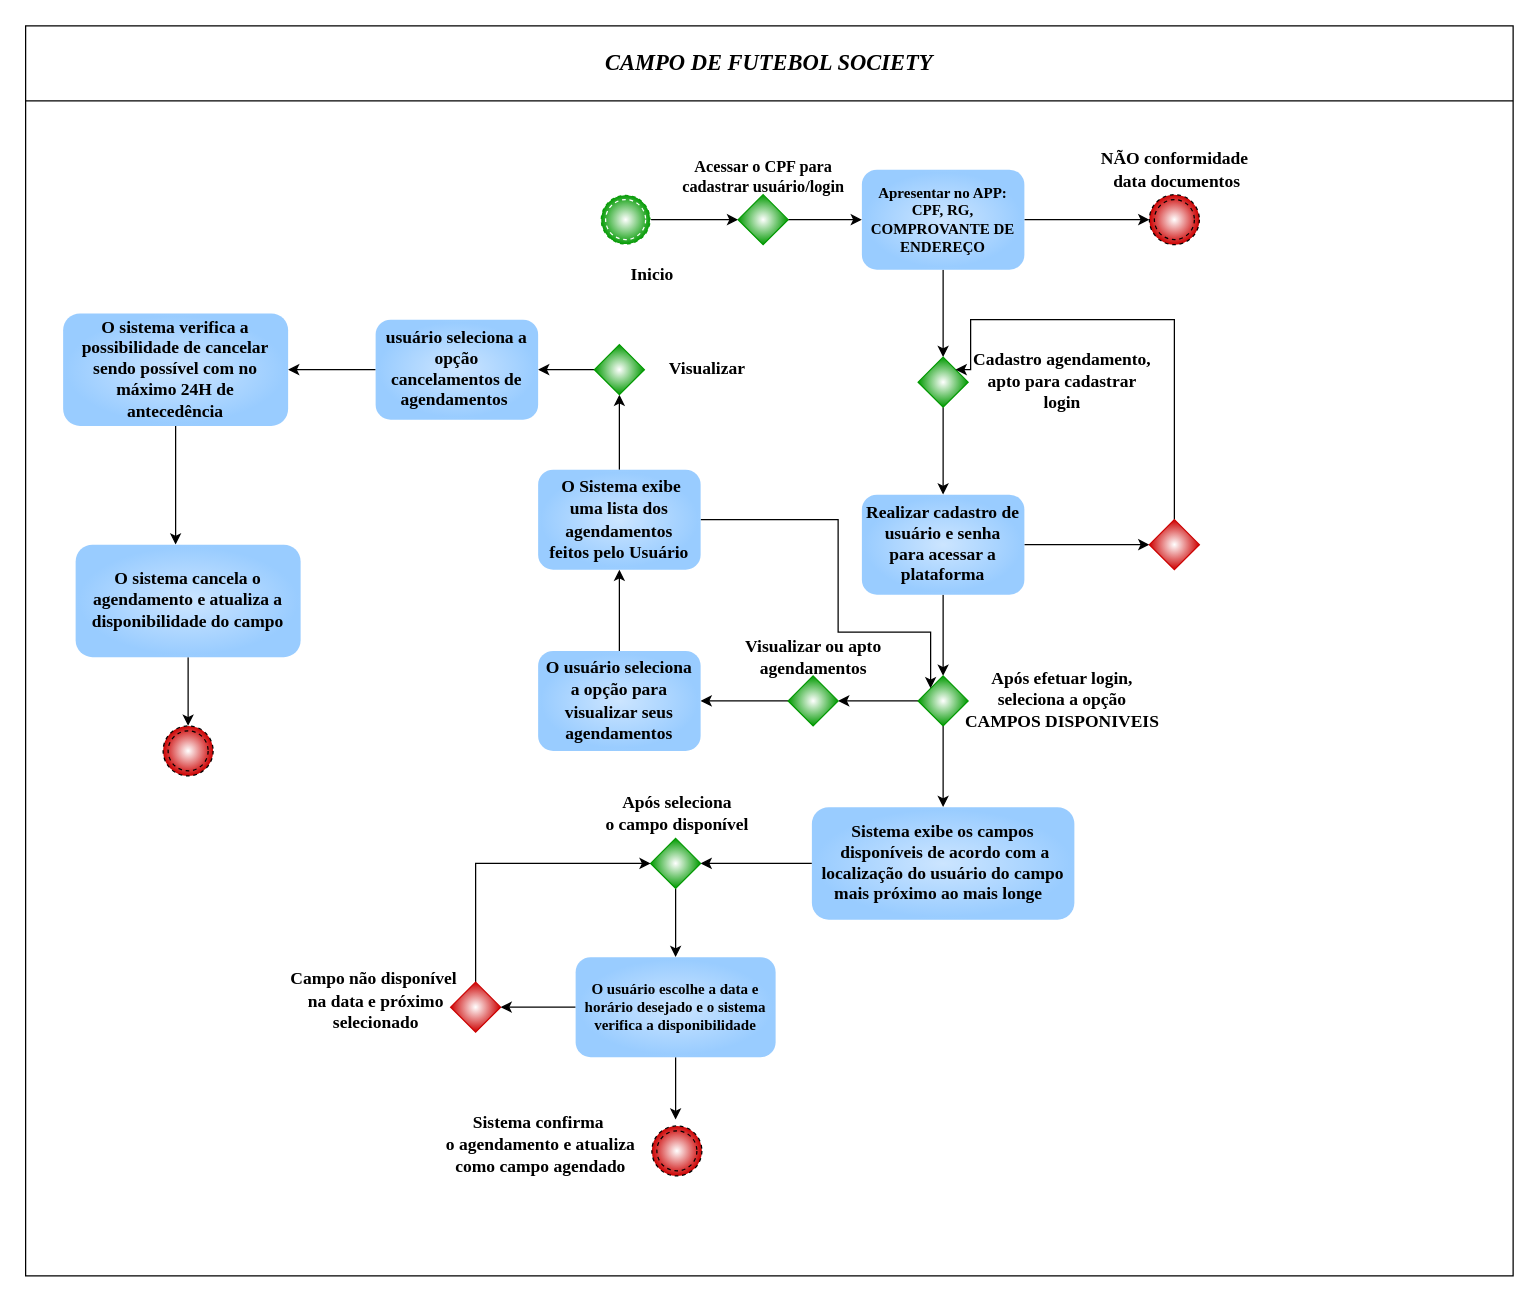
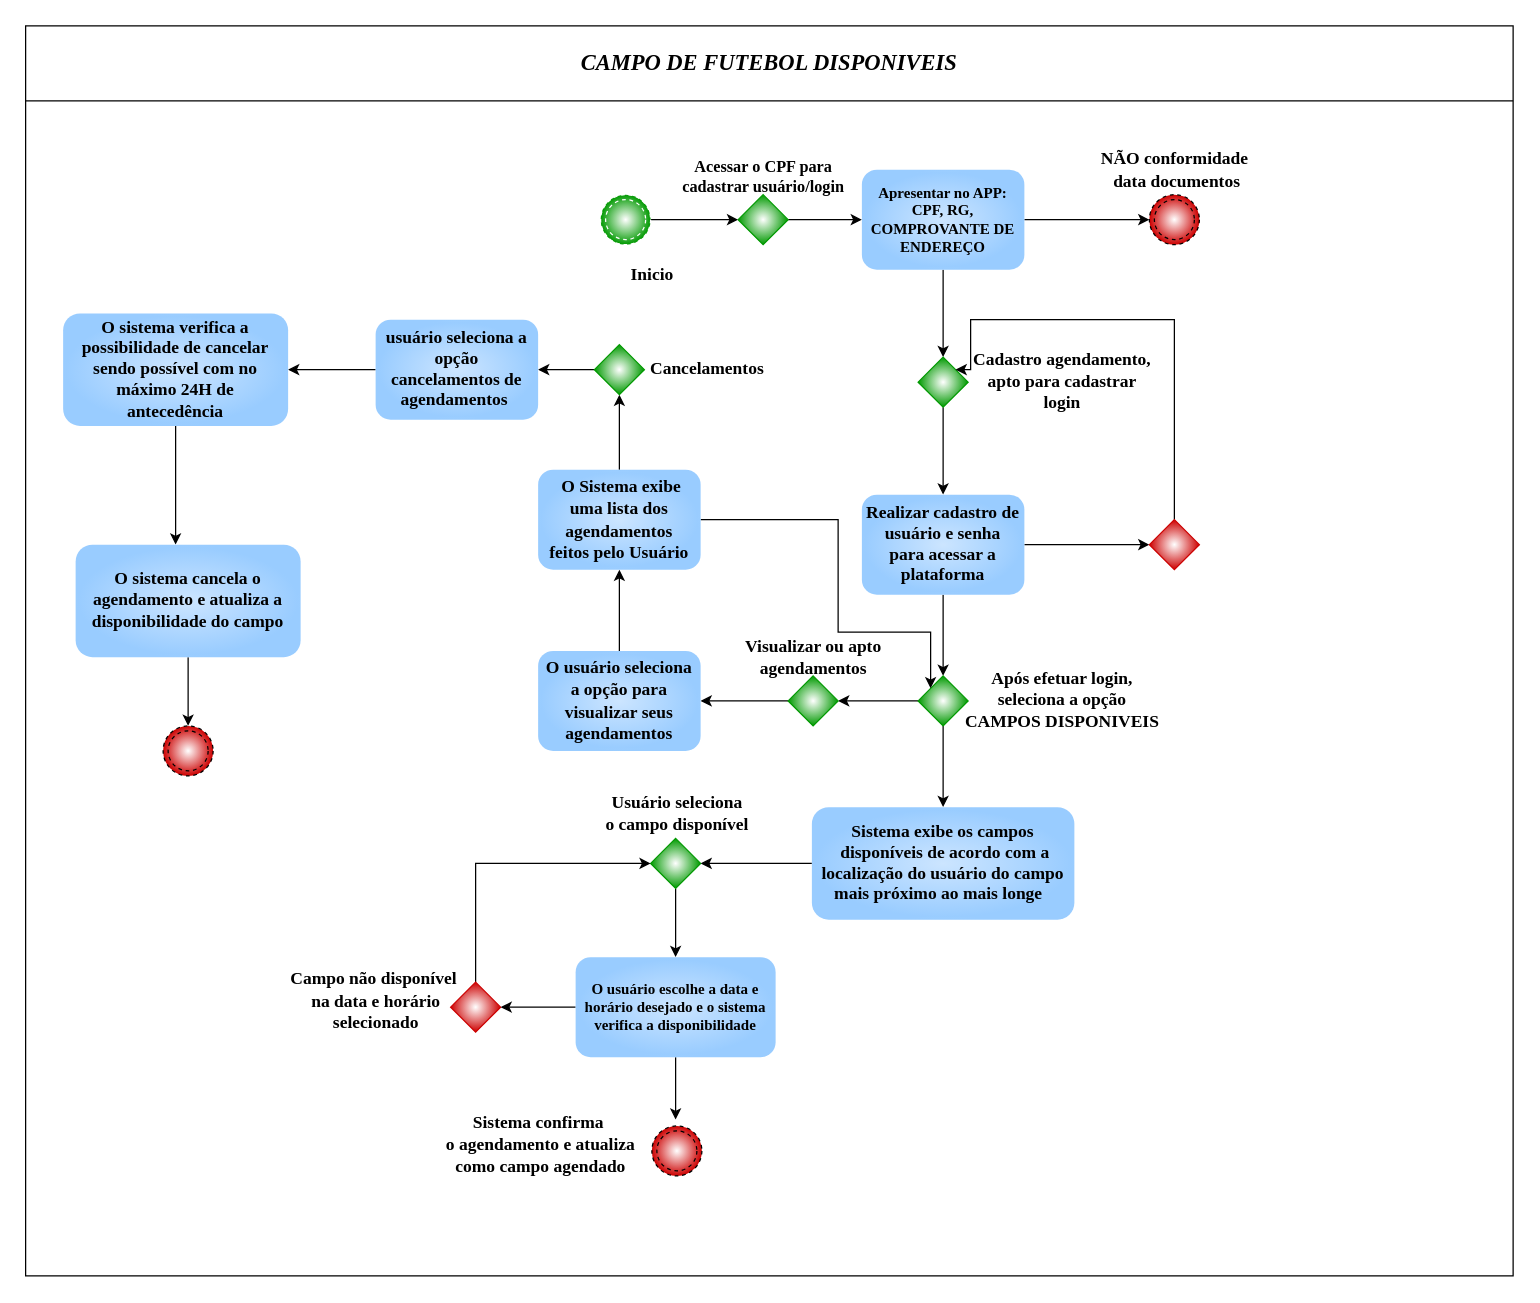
(769, 63) -> (769, 63)
(708, 369) -> (708, 369)
(678, 813) -> (678, 813)
(376, 1001) -> (376, 1001)
